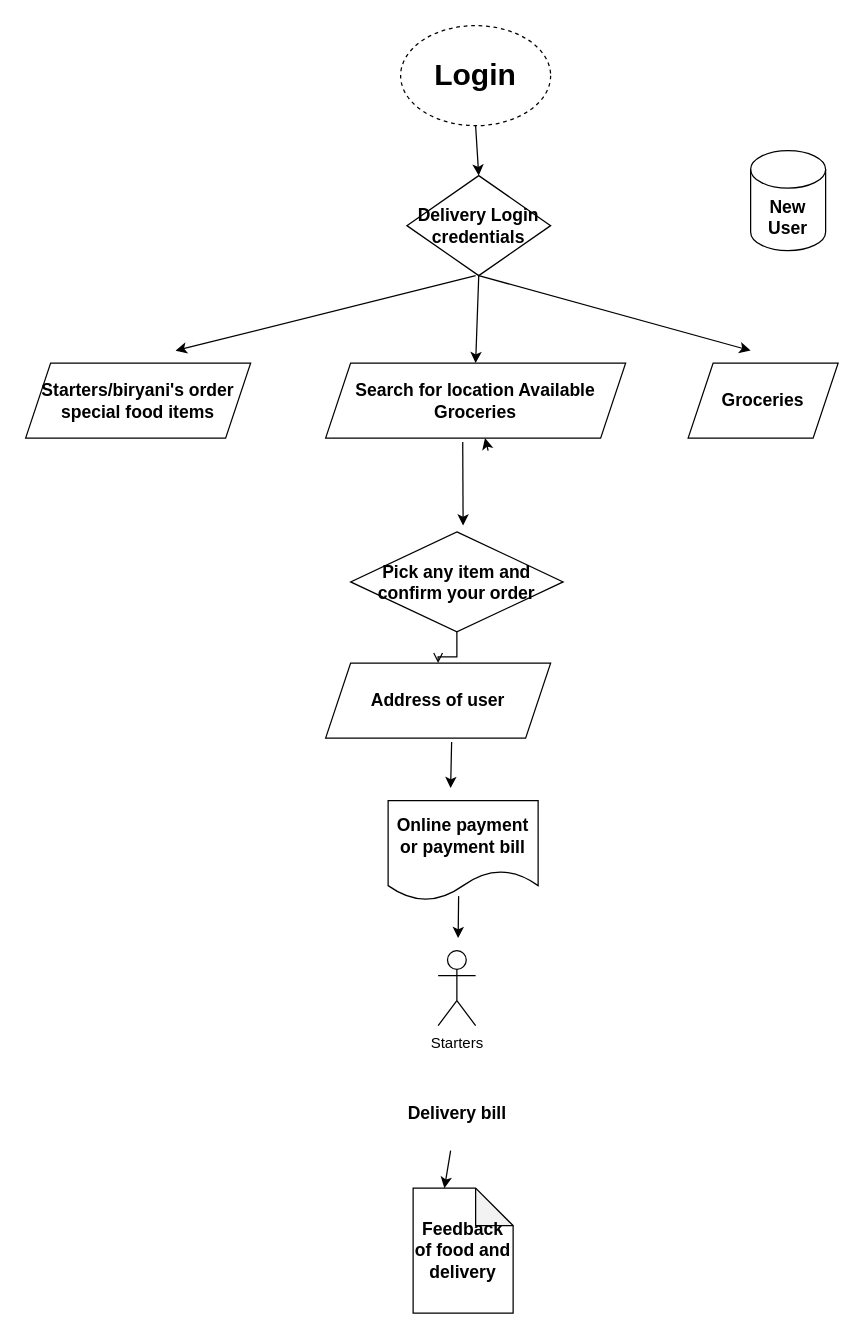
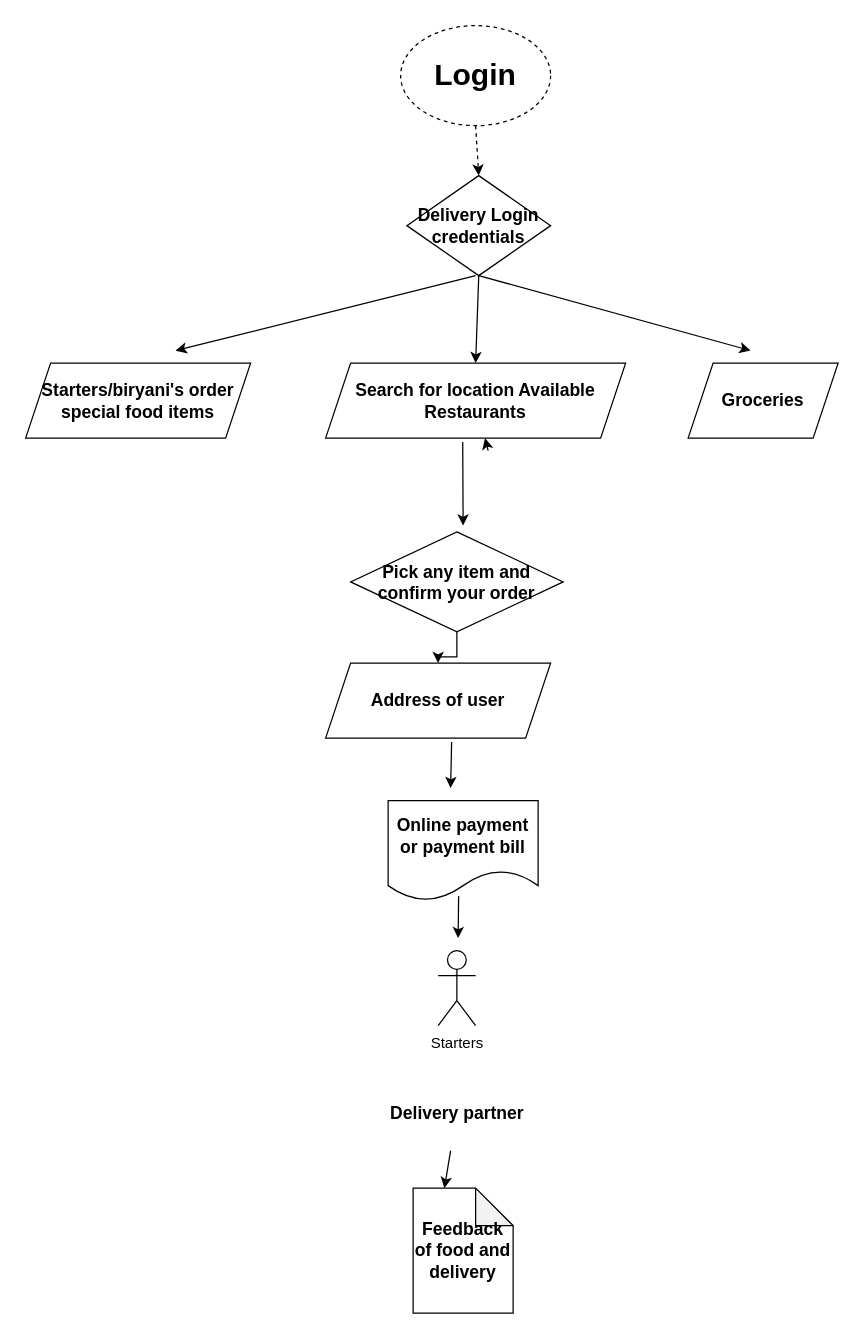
(477, 146) -> (477, 146)
(788, 201) -> none
(476, 401) -> (476, 401)
(440, 657) -> (440, 657)
(458, 1113) -> (458, 1113)
